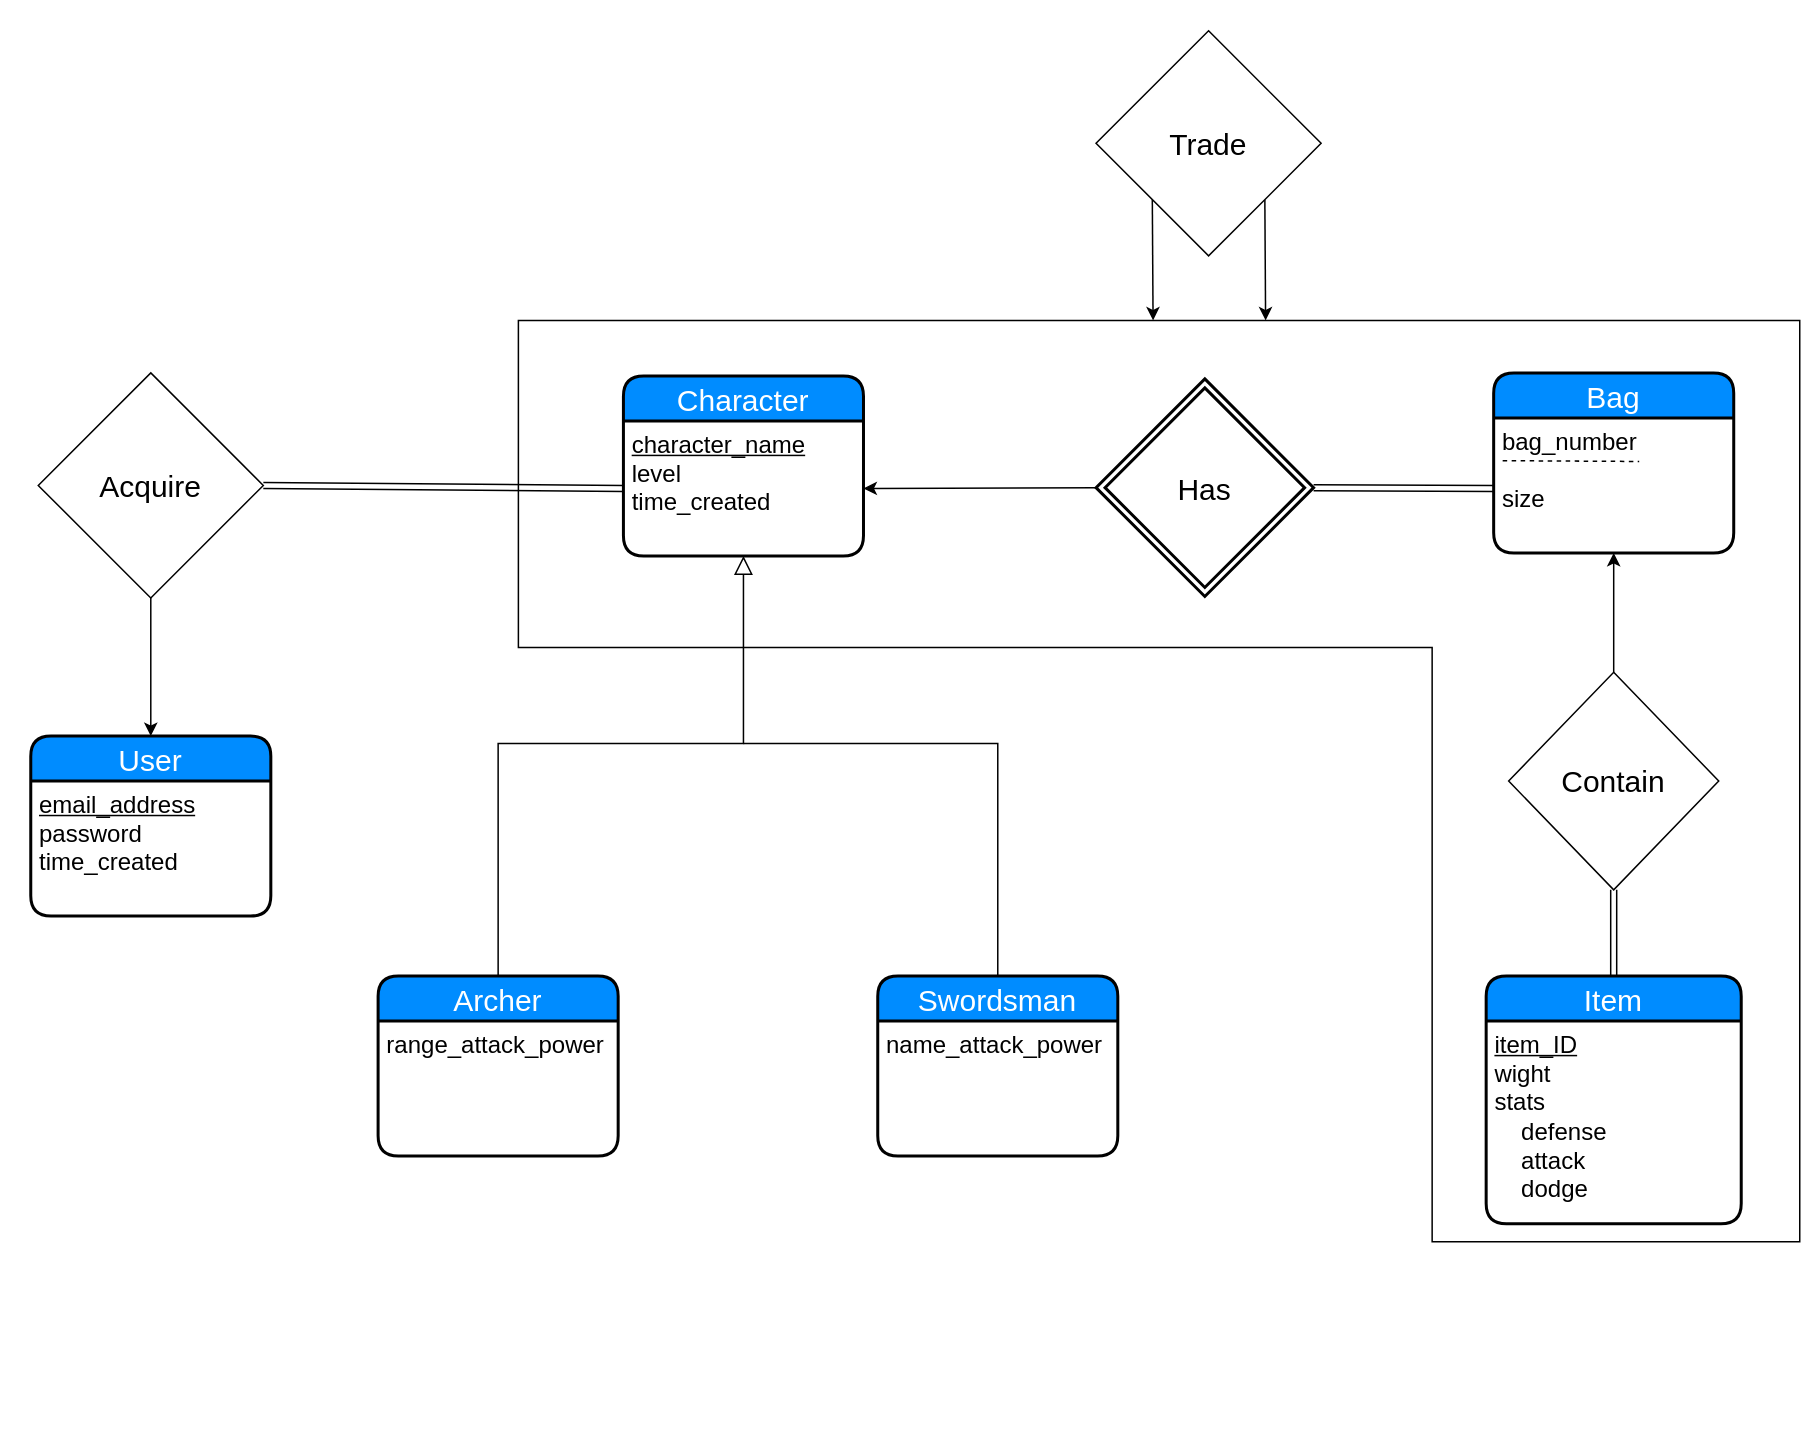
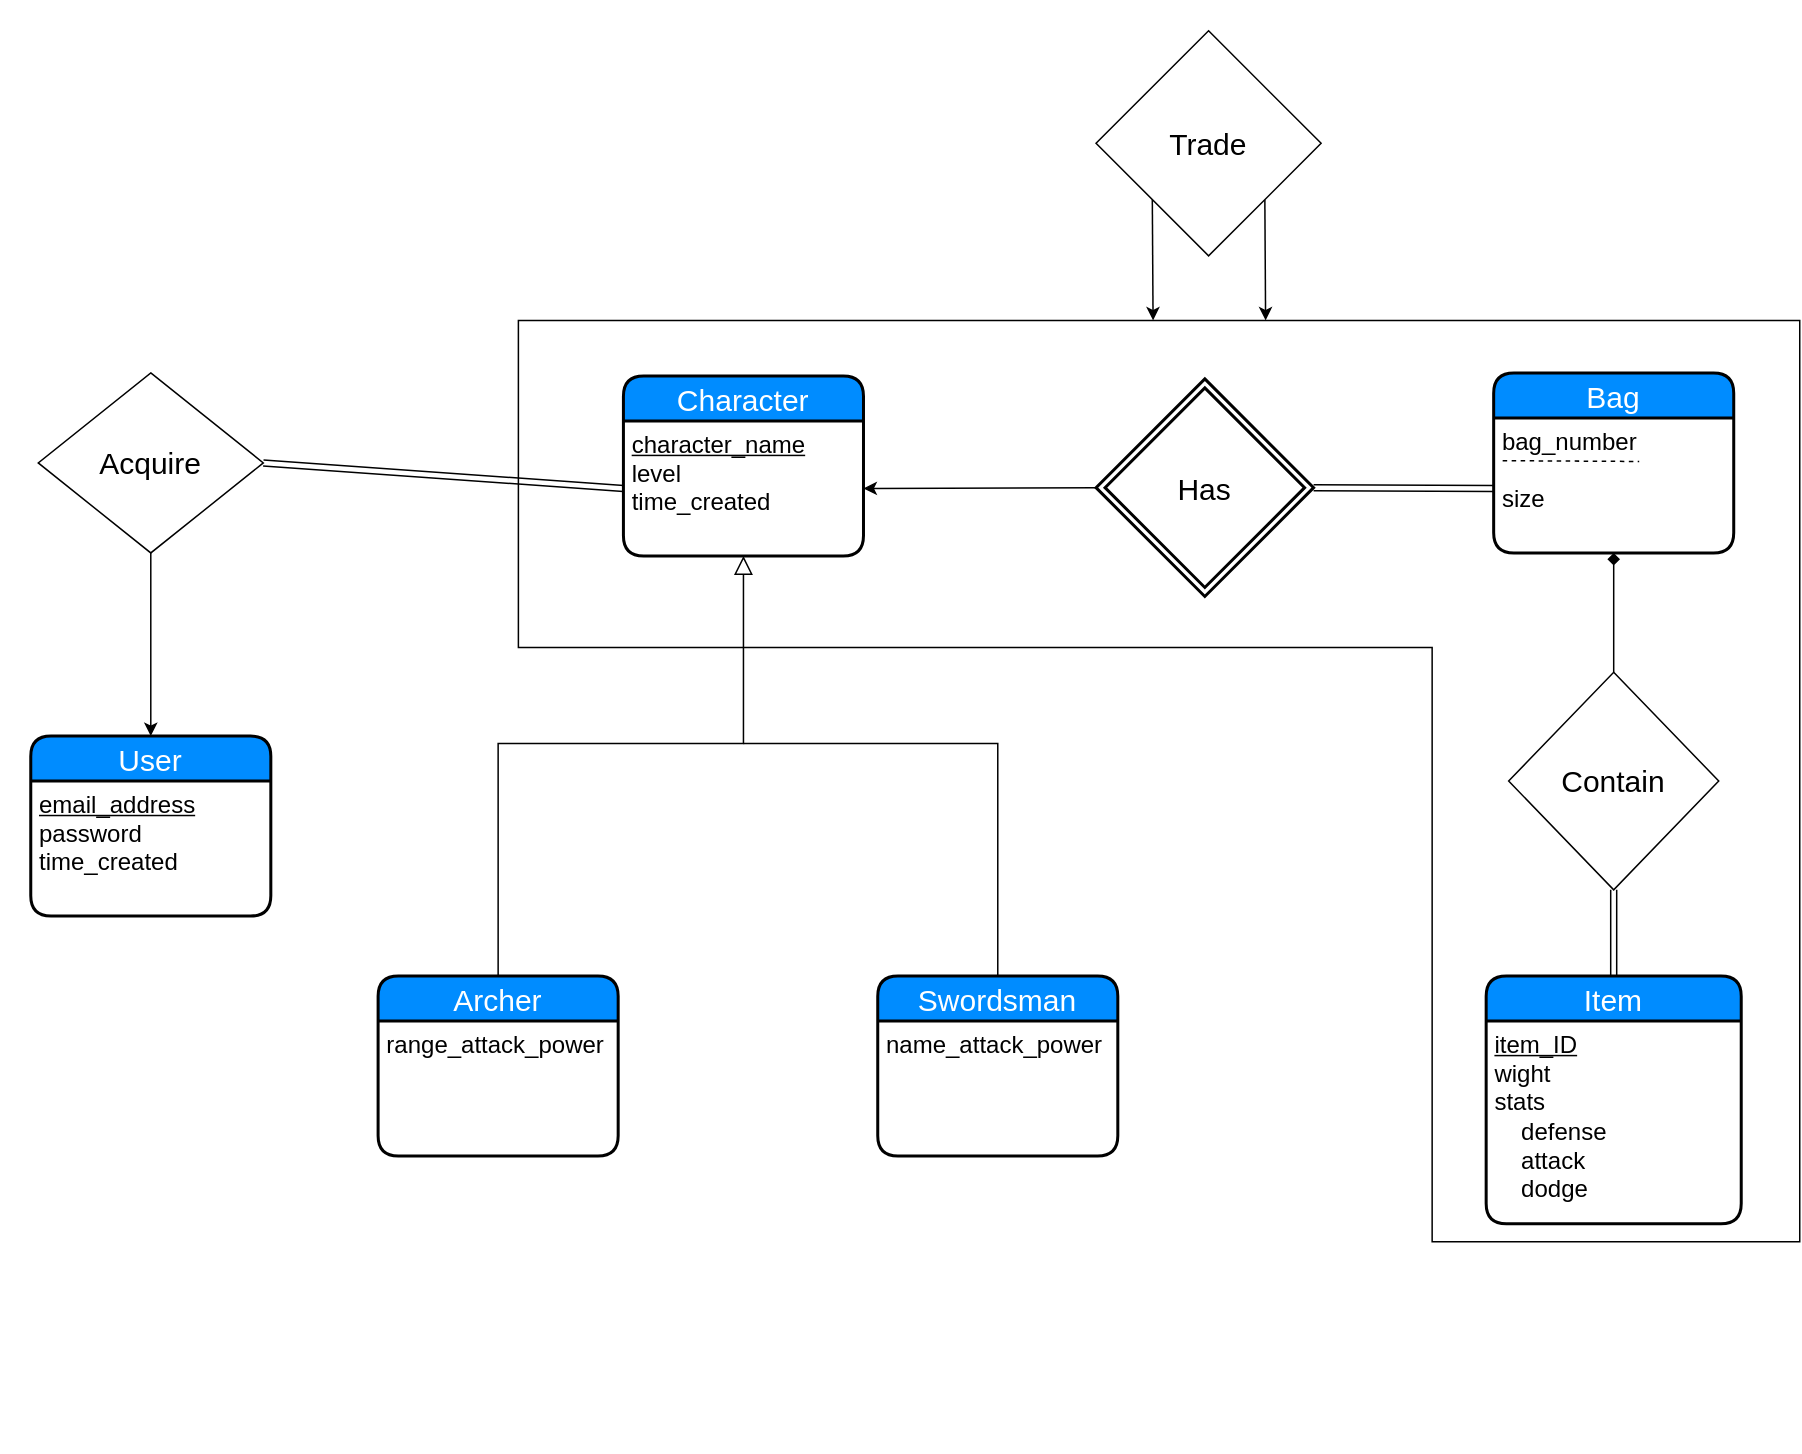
(151, 485) -> (151, 463)
(1613, 564) -> (1613, 565)
